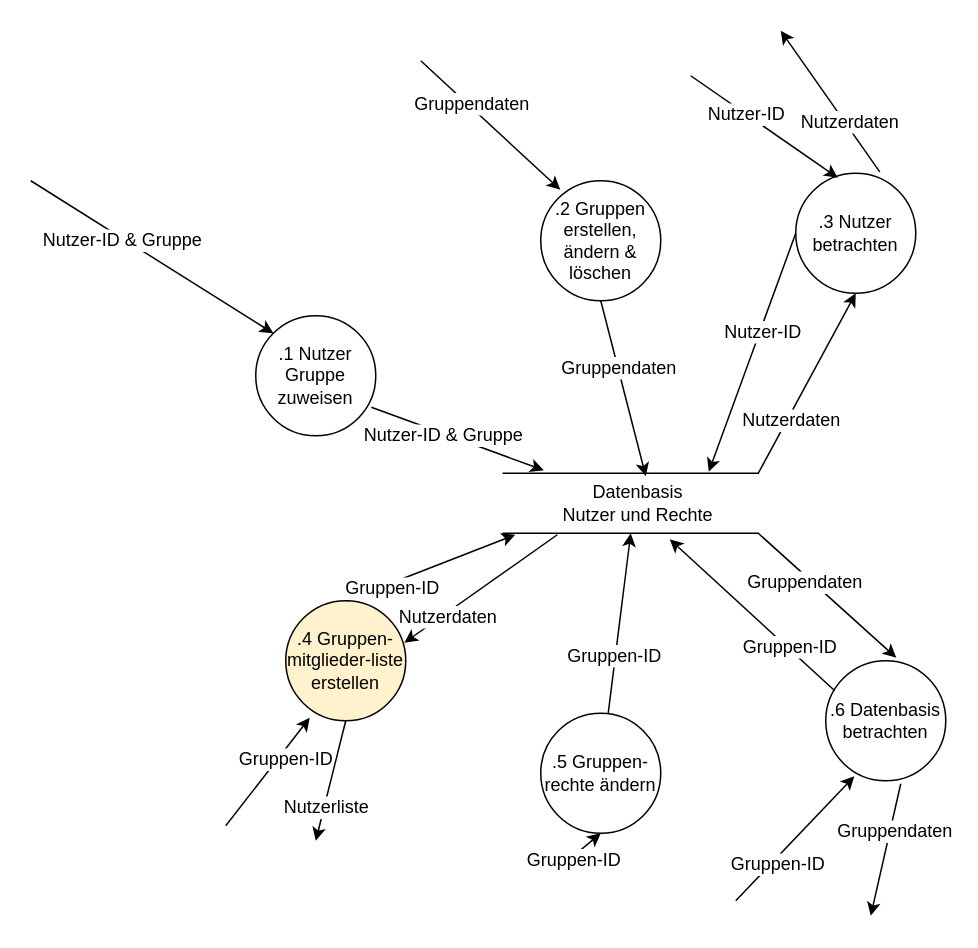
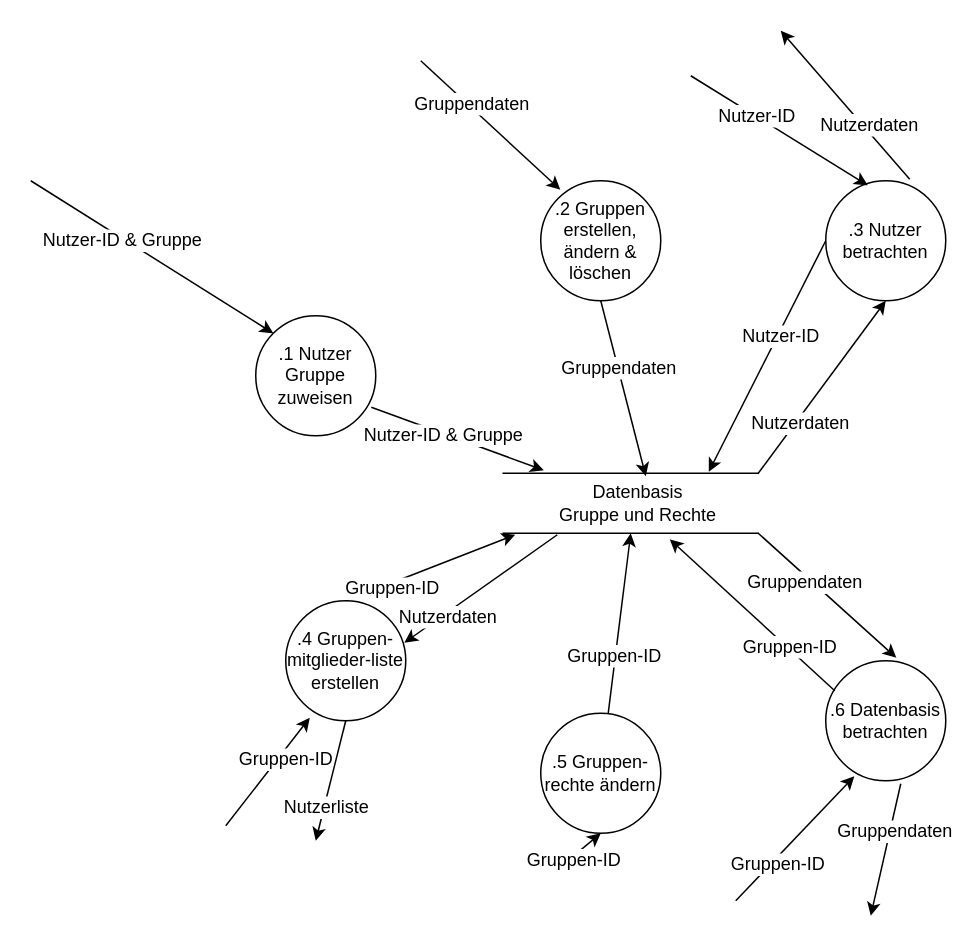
(856, 233) -> (886, 241)
(638, 503) -> (638, 503)
(346, 661) -> (346, 661)
